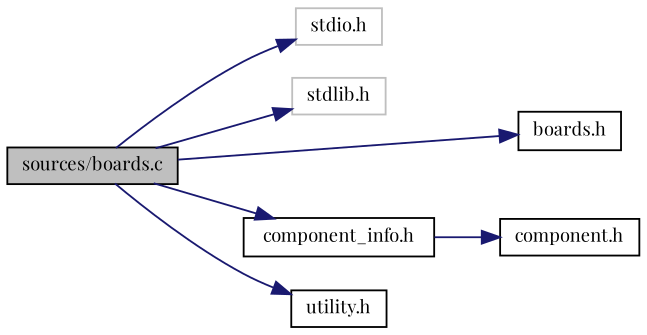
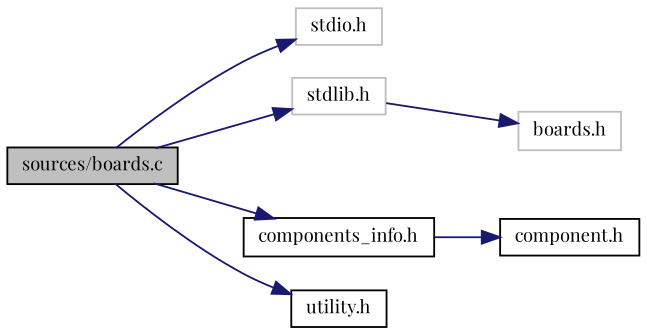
(570, 131) -> (570, 131)
(339, 148) -> (443, 112)
(339, 237) -> (339, 237)
